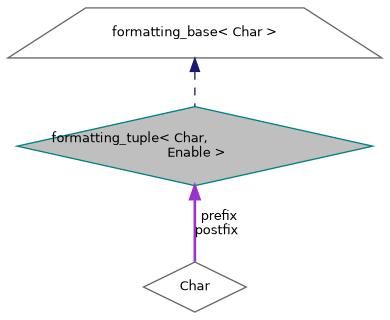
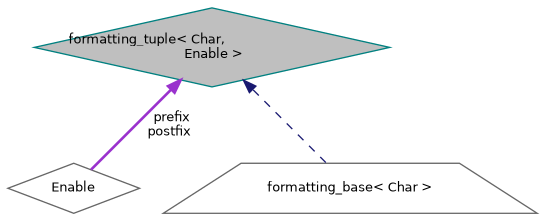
(195, 89) -> (290, 126)
(195, 287) -> (74, 188)
